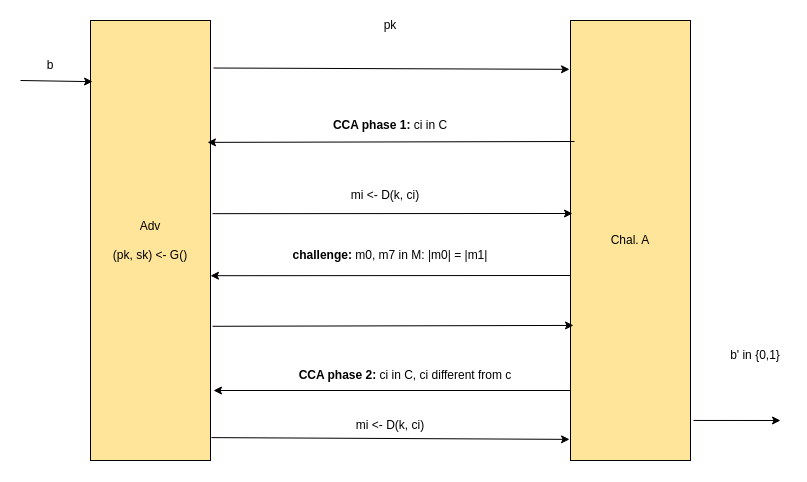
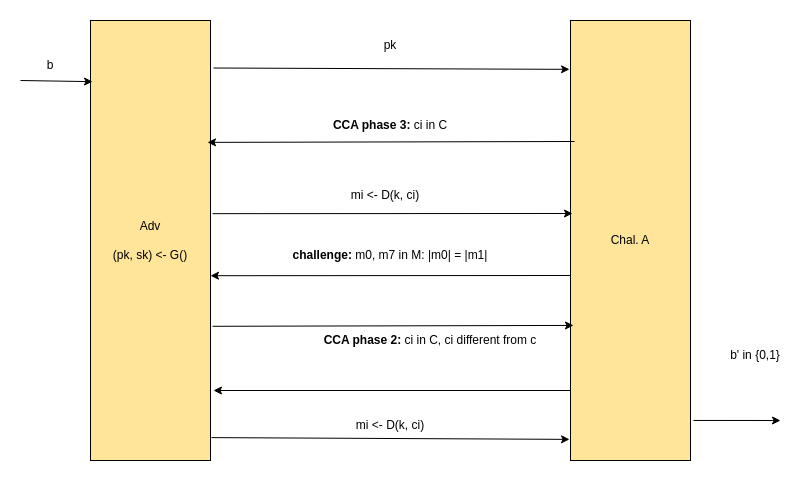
(391, 26) -> (391, 46)
(391, 126) -> (391, 126)
(406, 376) -> (431, 341)
